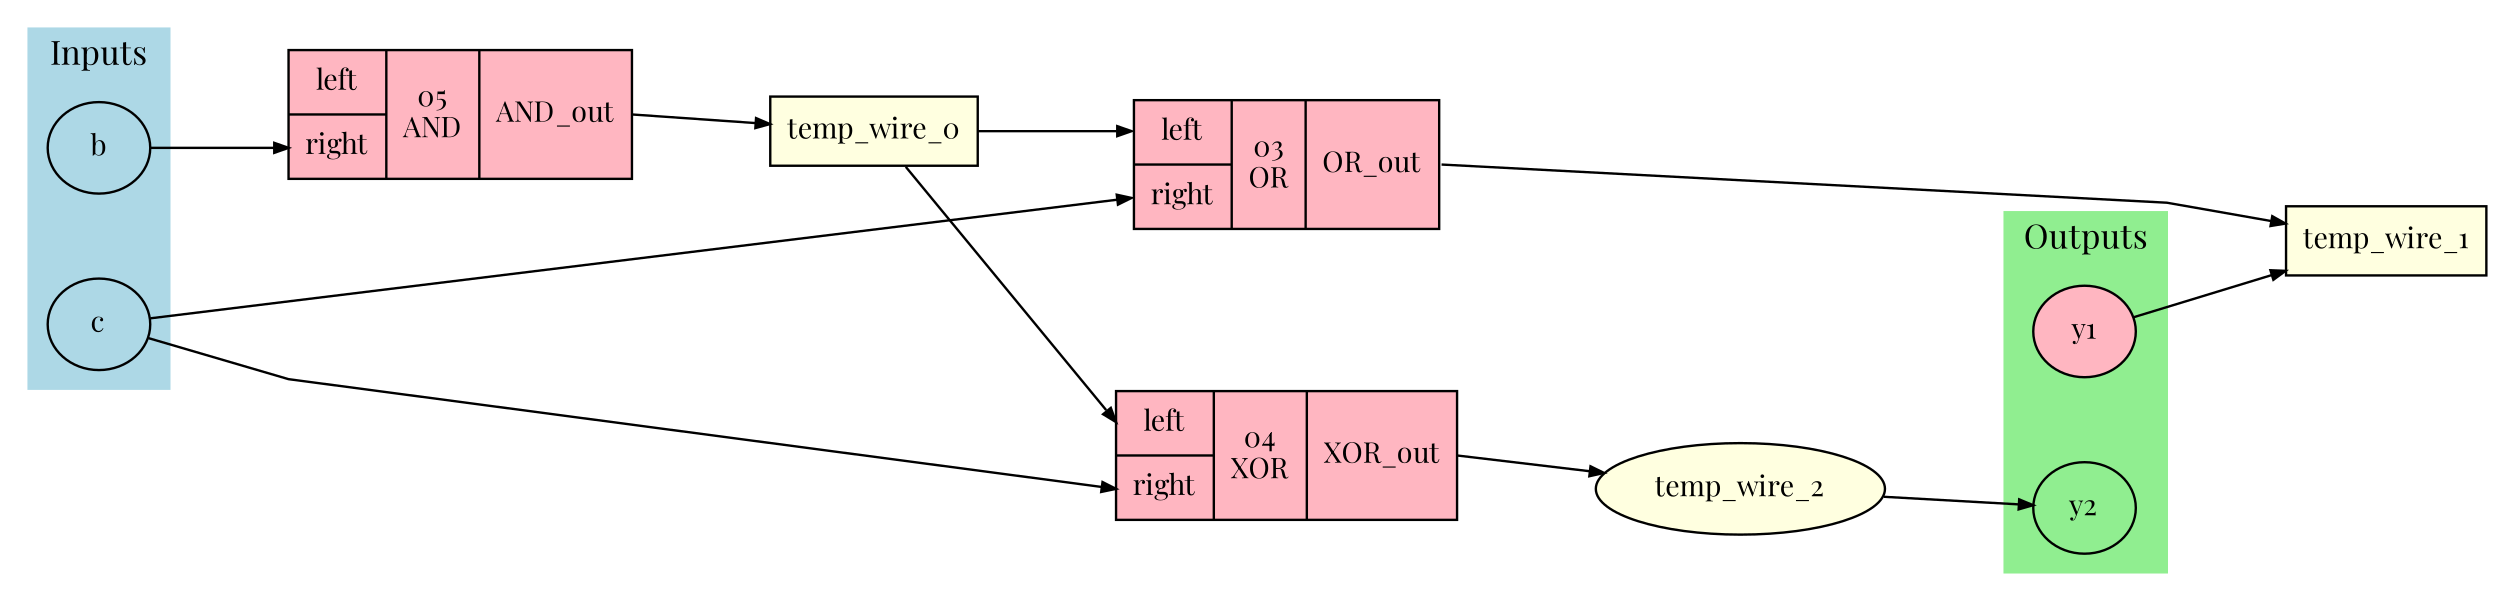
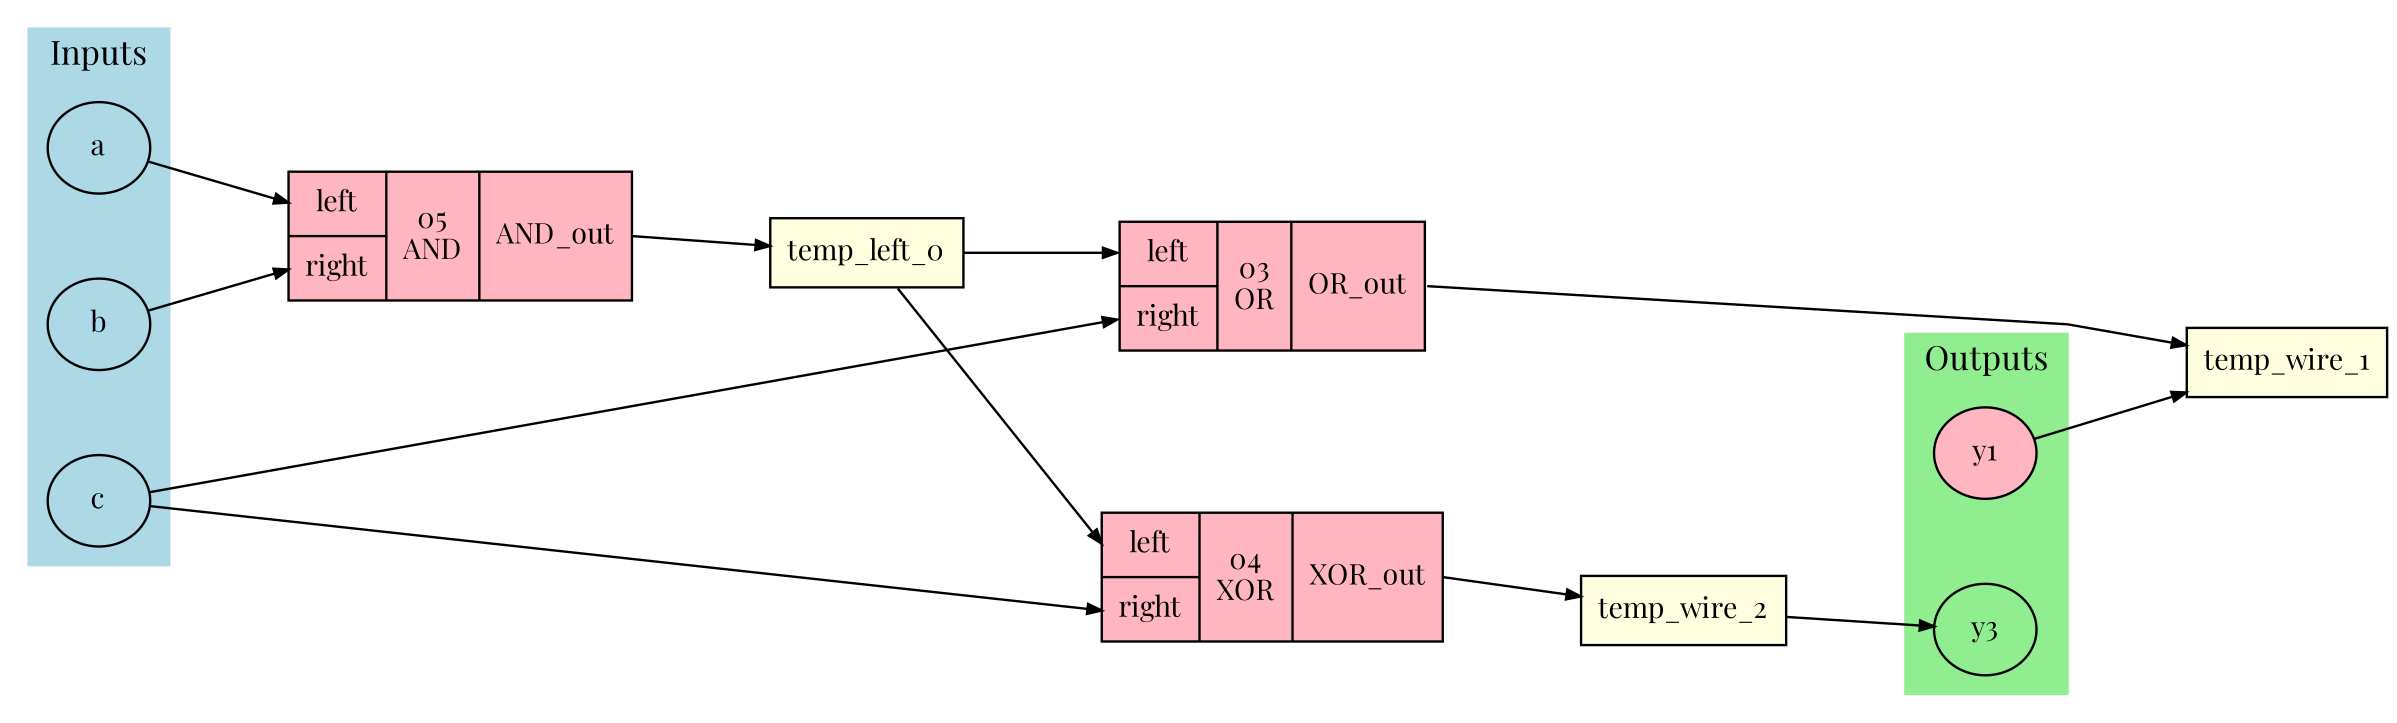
(874, 131) -> (867, 253)
none -> (99, 148)
(1740, 489) -> (1684, 610)
(2085, 508) -> (1985, 630)
